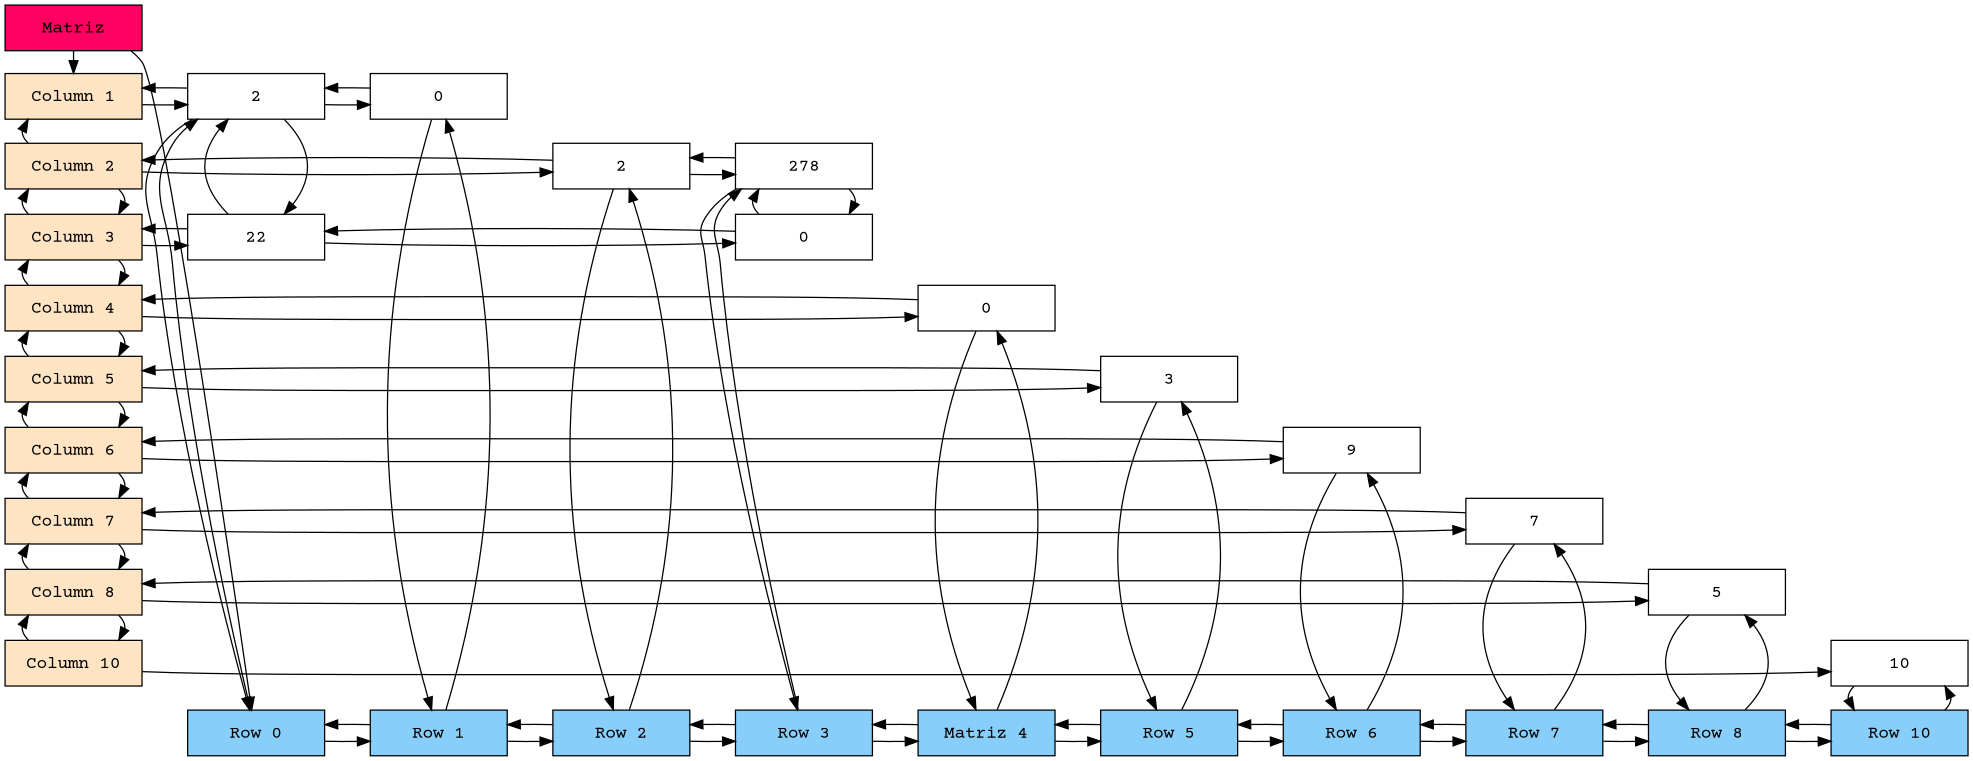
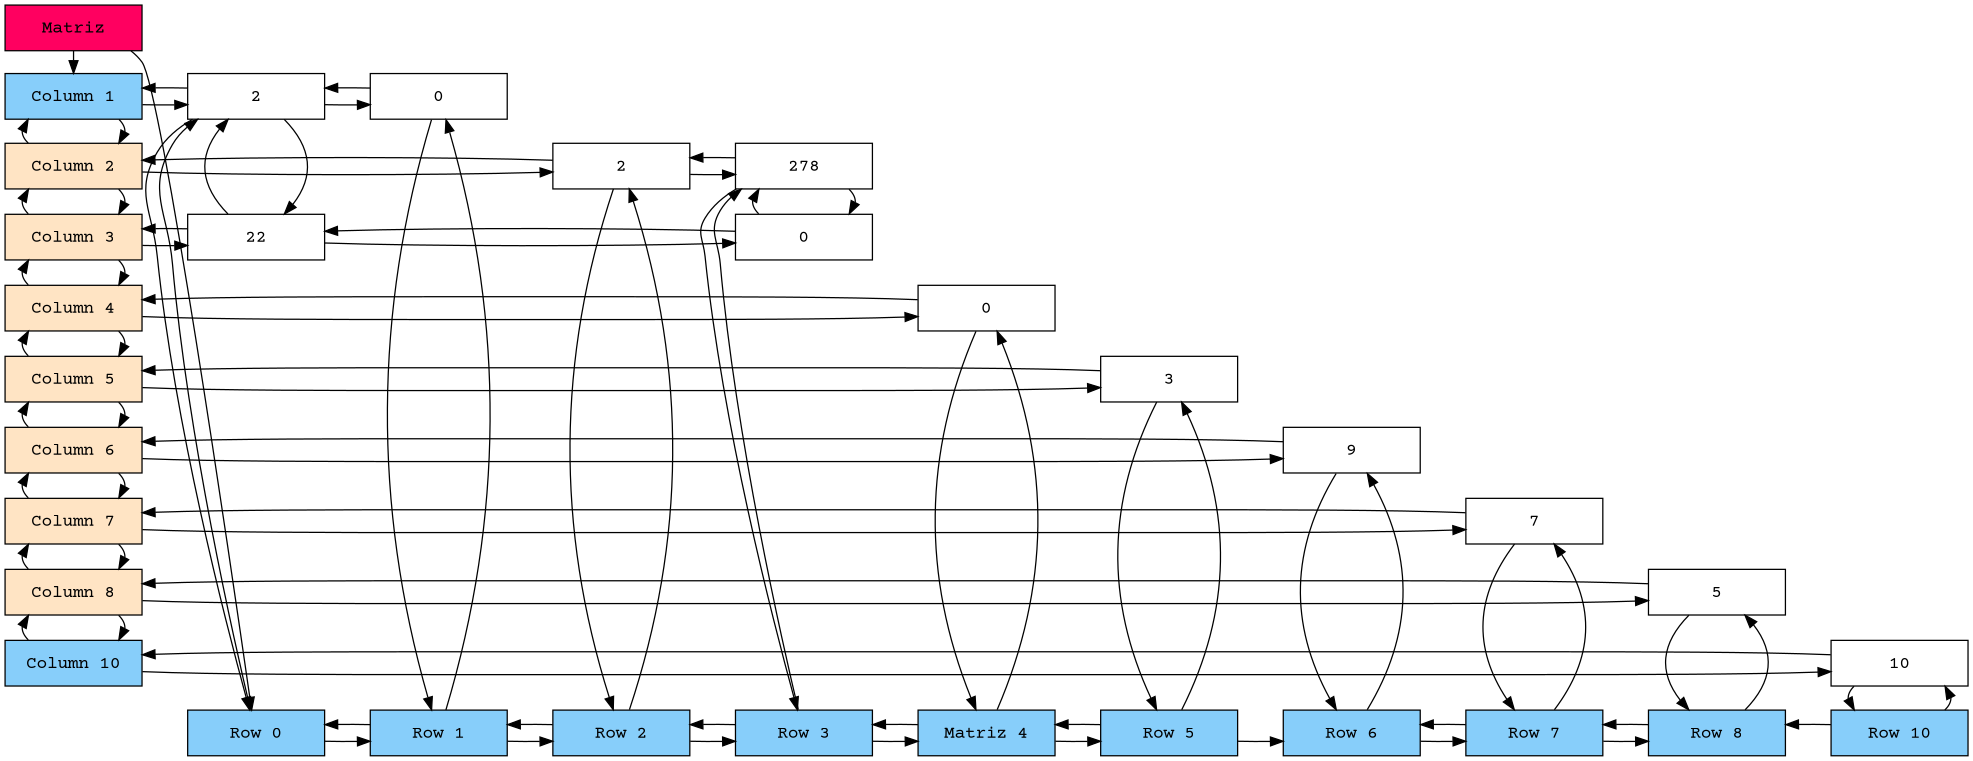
(74, 96) -> (74, 96)
none -> (123, 125)
none -> (993, 652)
(74, 663) -> (74, 663)
(1267, 724) -> none
(1802, 741) -> none
